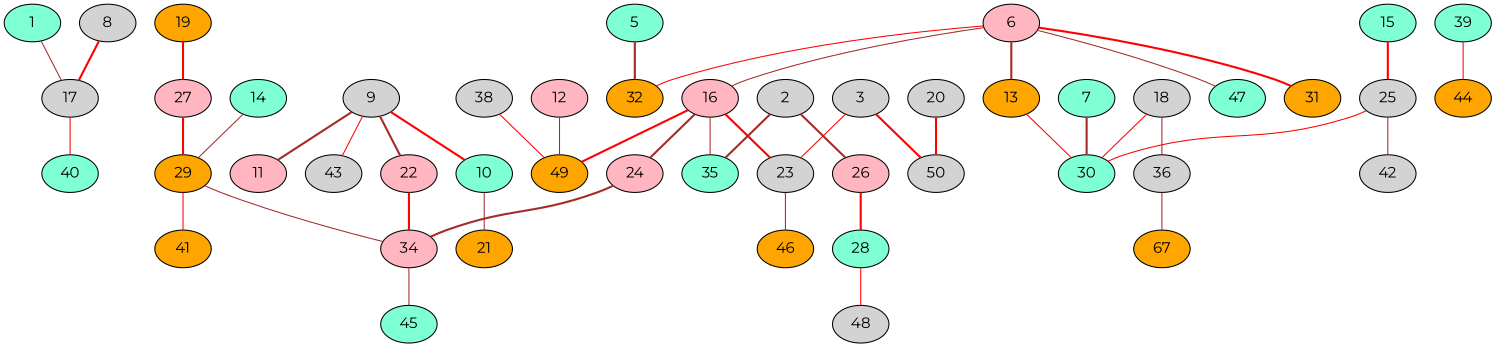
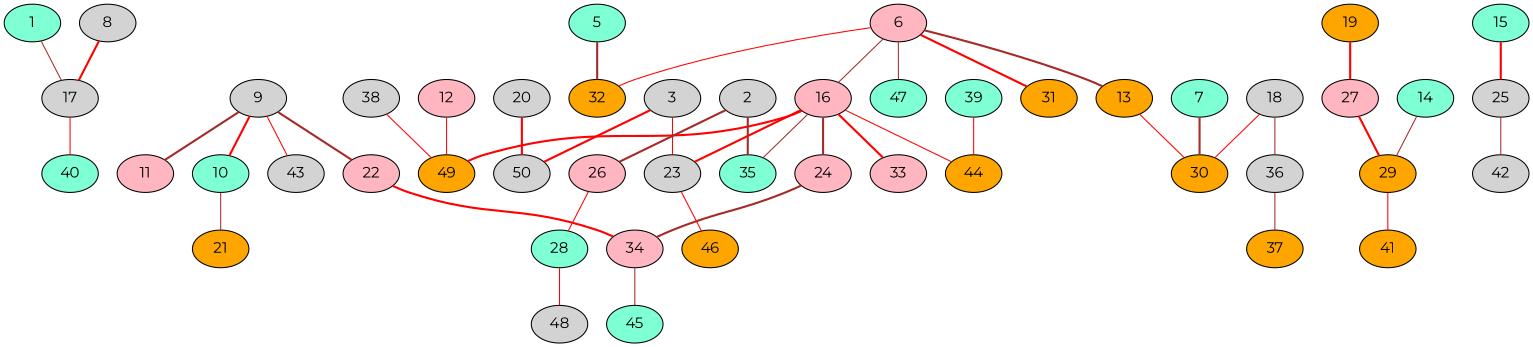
none -> (898, 136)
(1237, 136) -> none
none -> (898, 174)
(1087, 174) -> (1200, 174)
(861, 211) -> (578, 211)
(293, 217) -> none
(1162, 249) -> (1275, 249)
